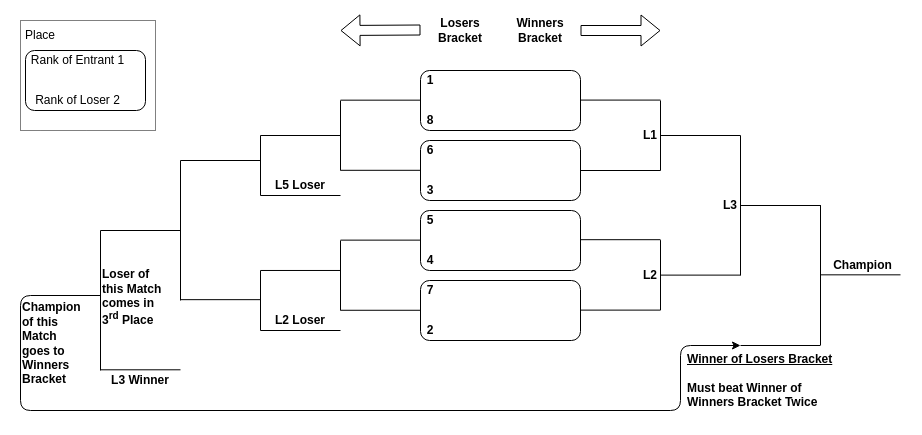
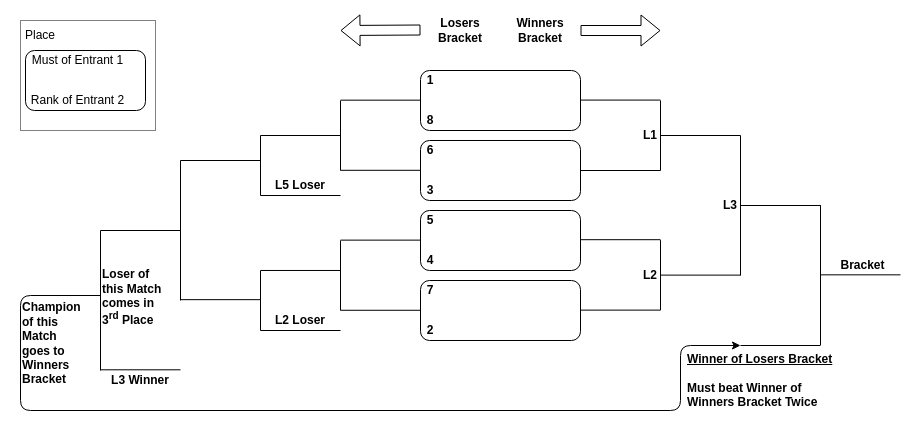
(78, 61) -> (78, 61)
(78, 101) -> (78, 101)
(863, 266) -> (863, 266)
